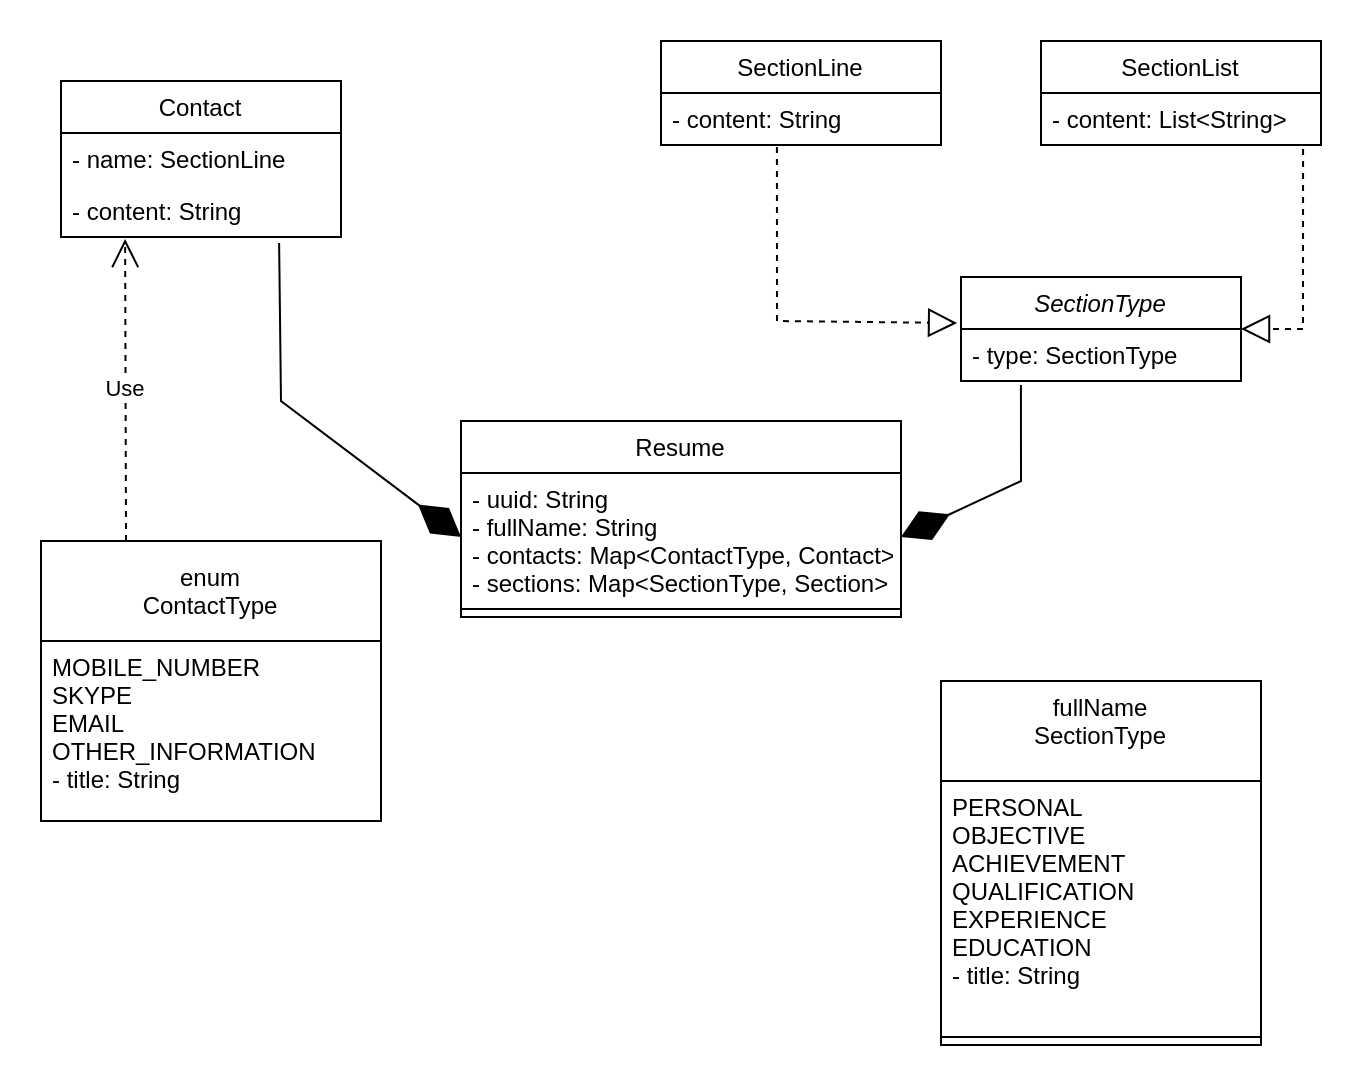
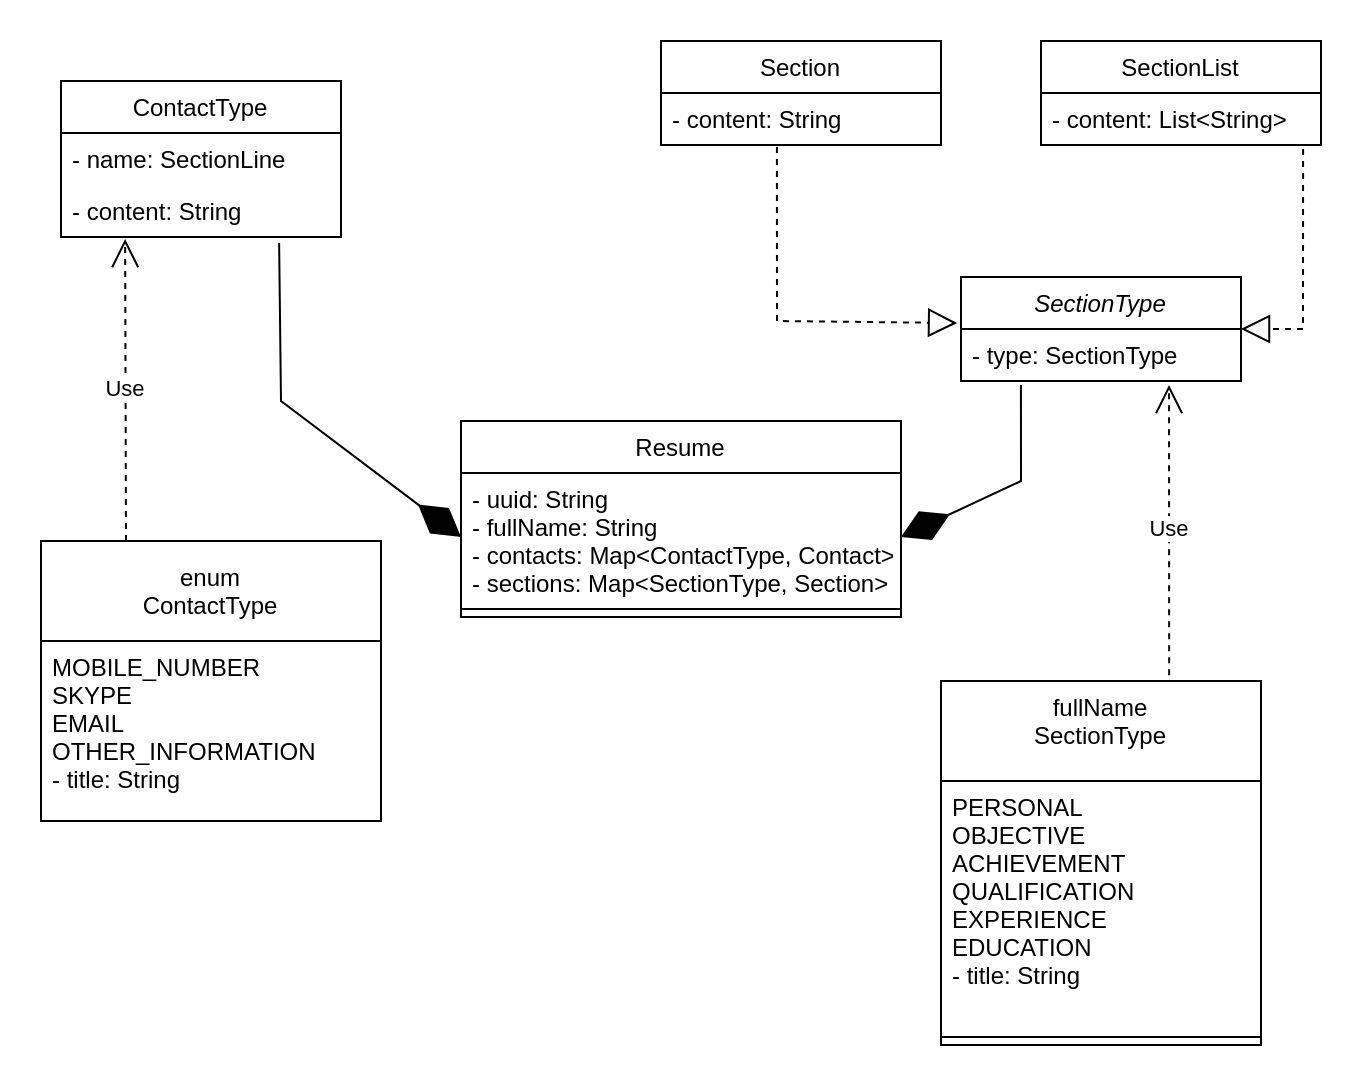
(800, 68) -> (800, 68)
(200, 108) -> (200, 108)
none -> (1169, 533)
